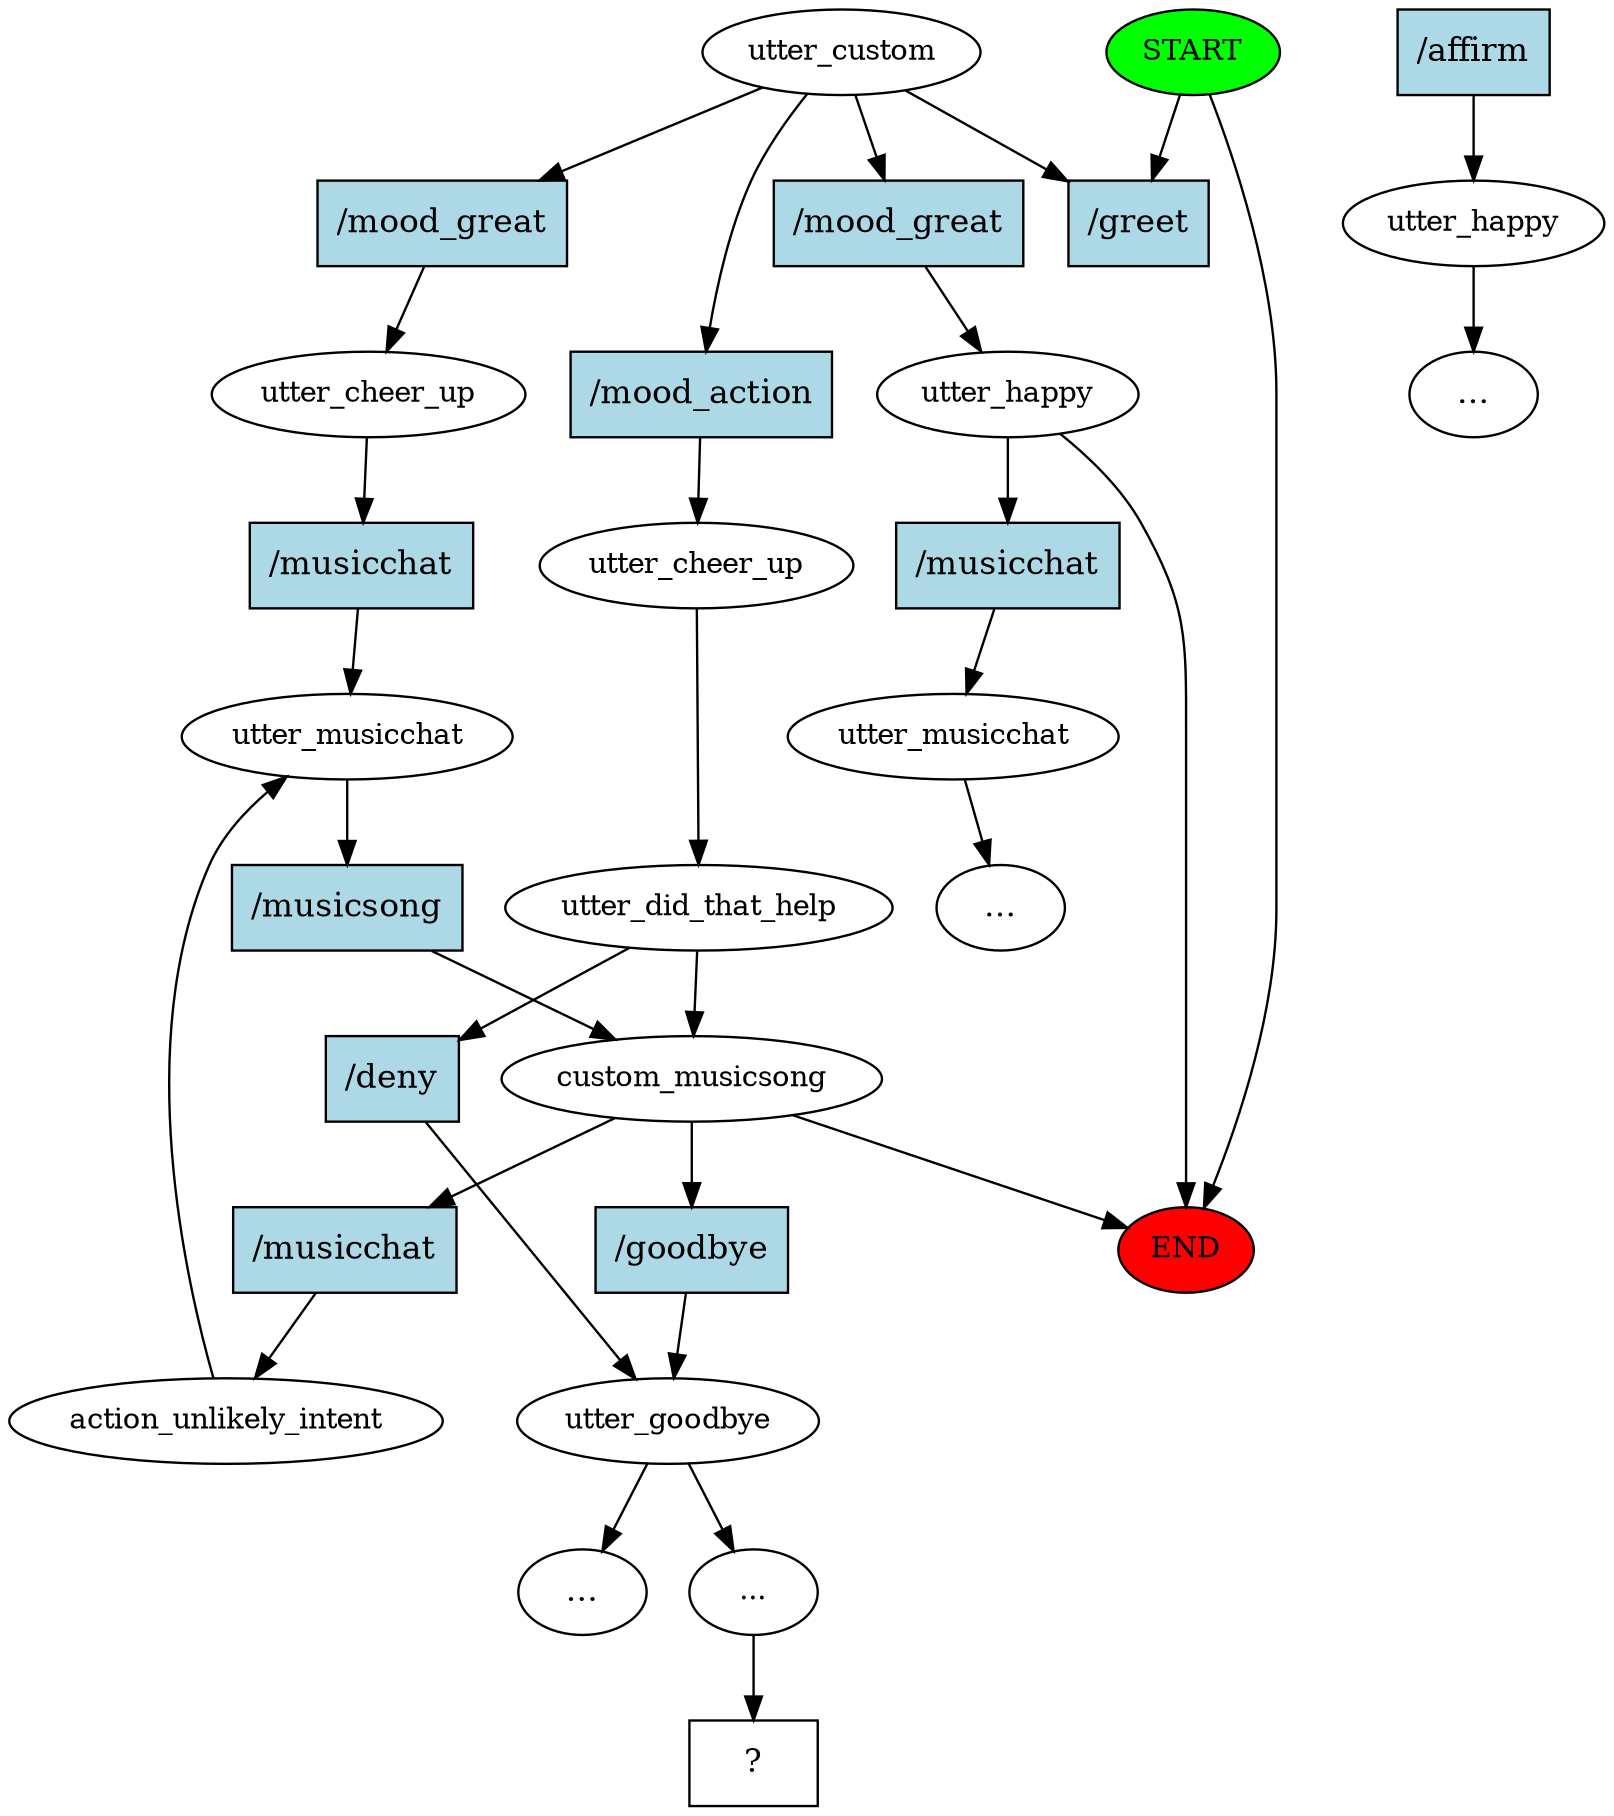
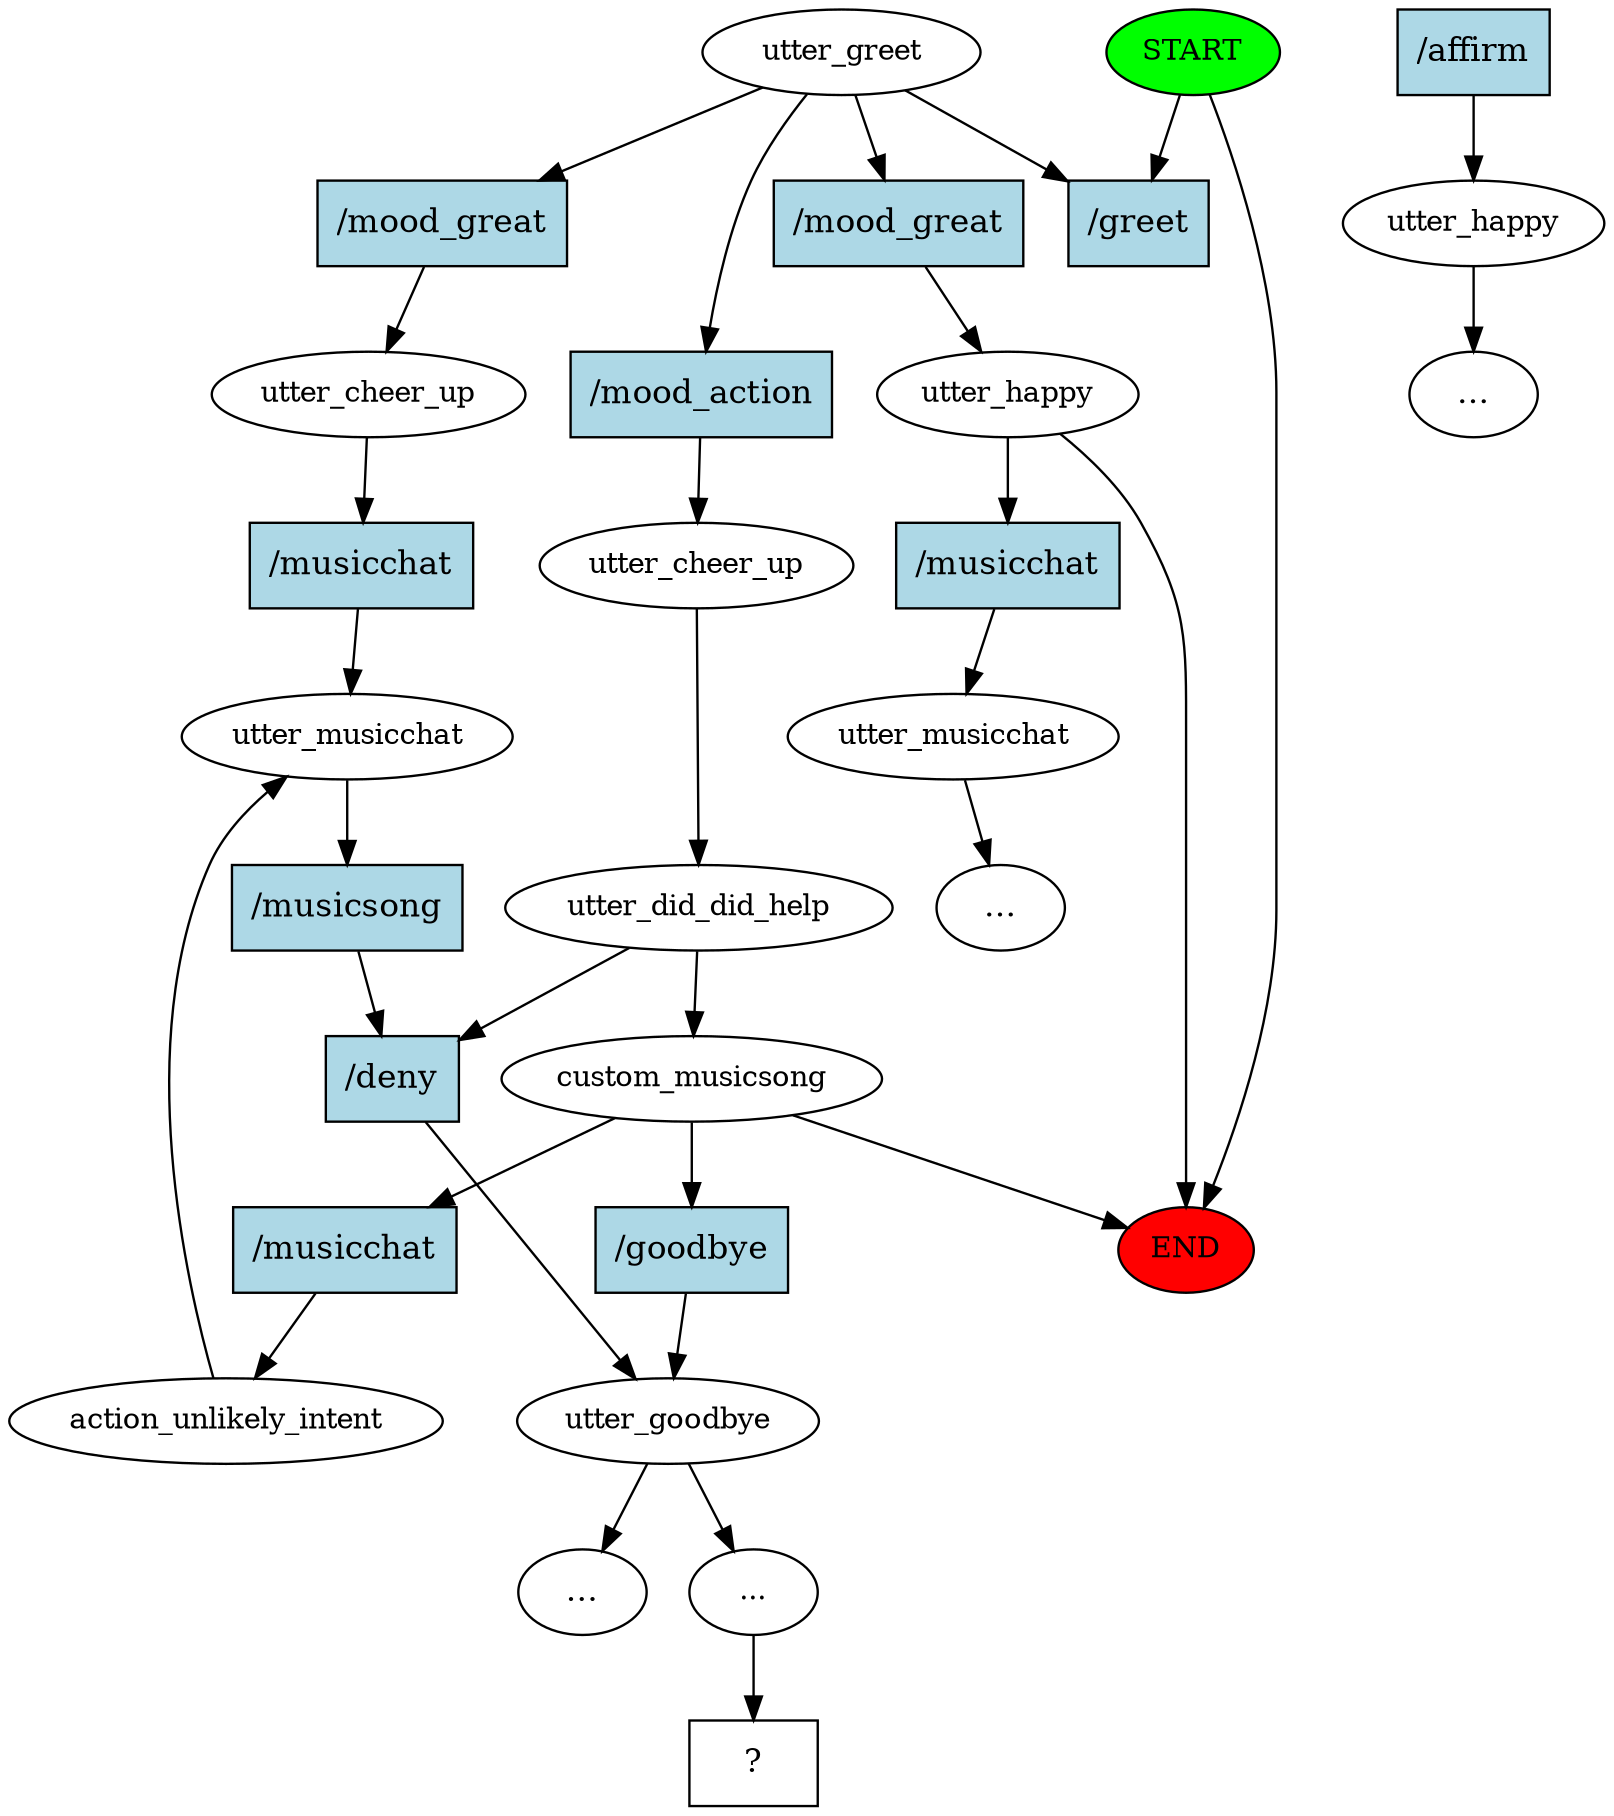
(842, 52) -> (842, 52)
(699, 908) -> (699, 908)
(512, 990) -> (367, 982)
